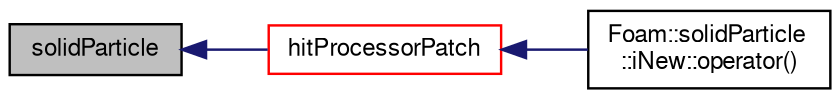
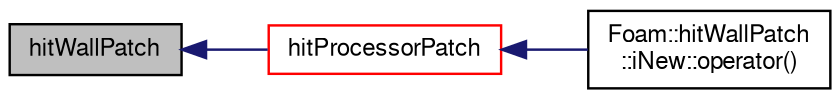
(96, 50) -> (96, 50)
(709, 50) -> (709, 50)
